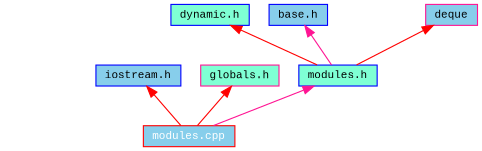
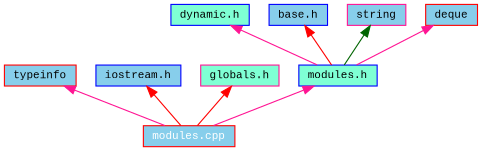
none -> (377, 15)
(452, 15) -> (452, 15)
(279, 47) -> (279, 47)
(390, 48) -> (390, 48)
(321, 50) -> (321, 50)
none -> (40, 76)
